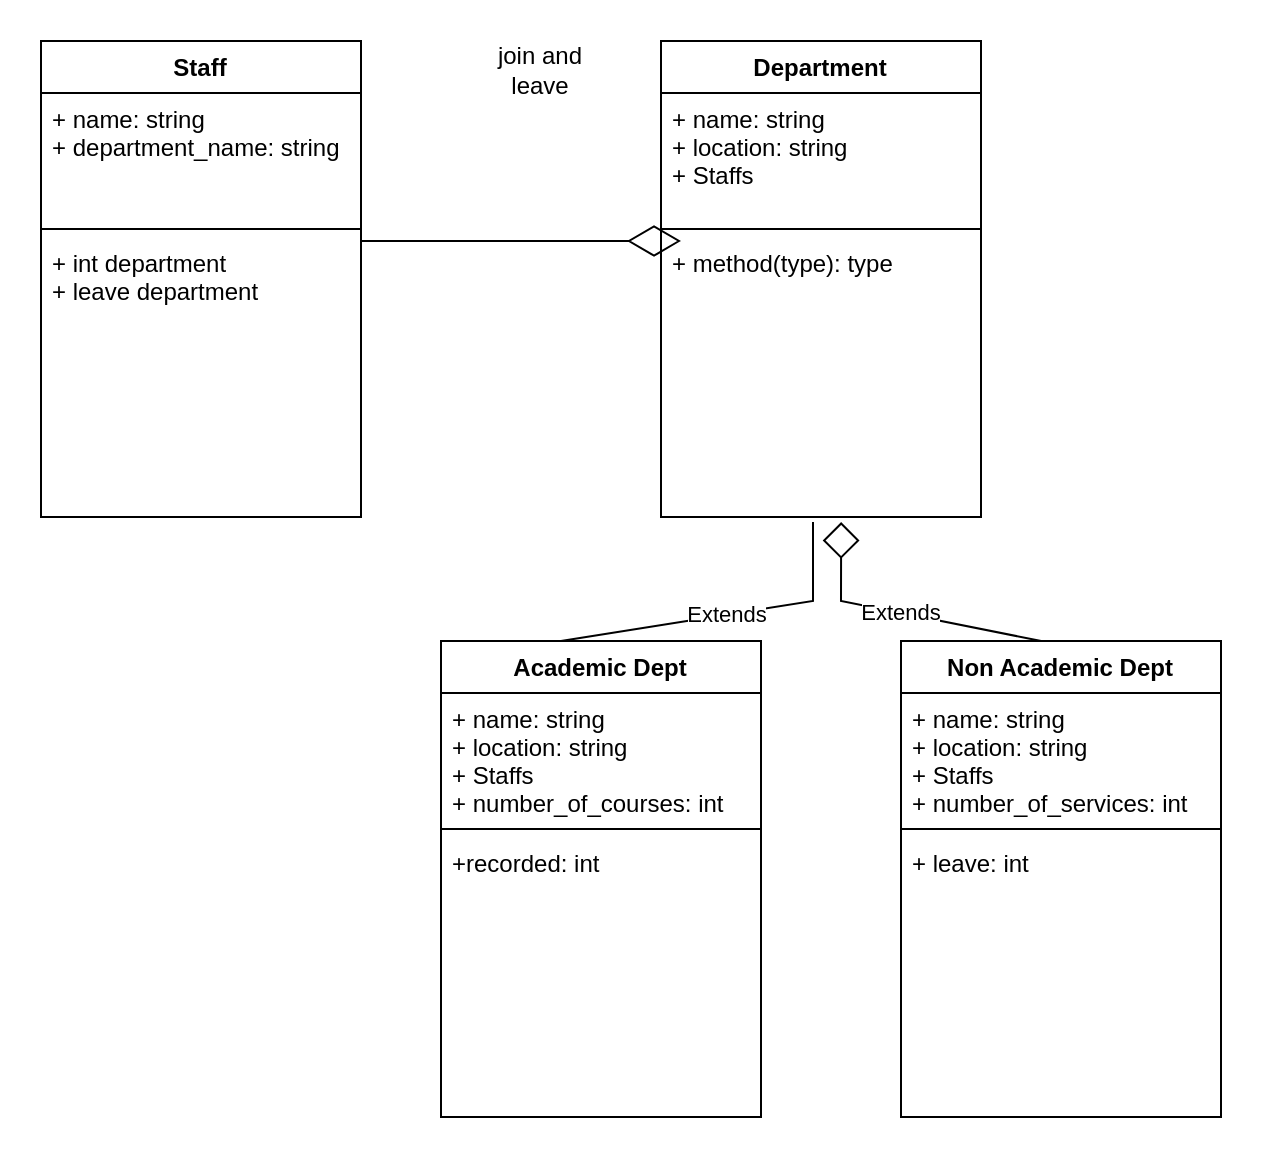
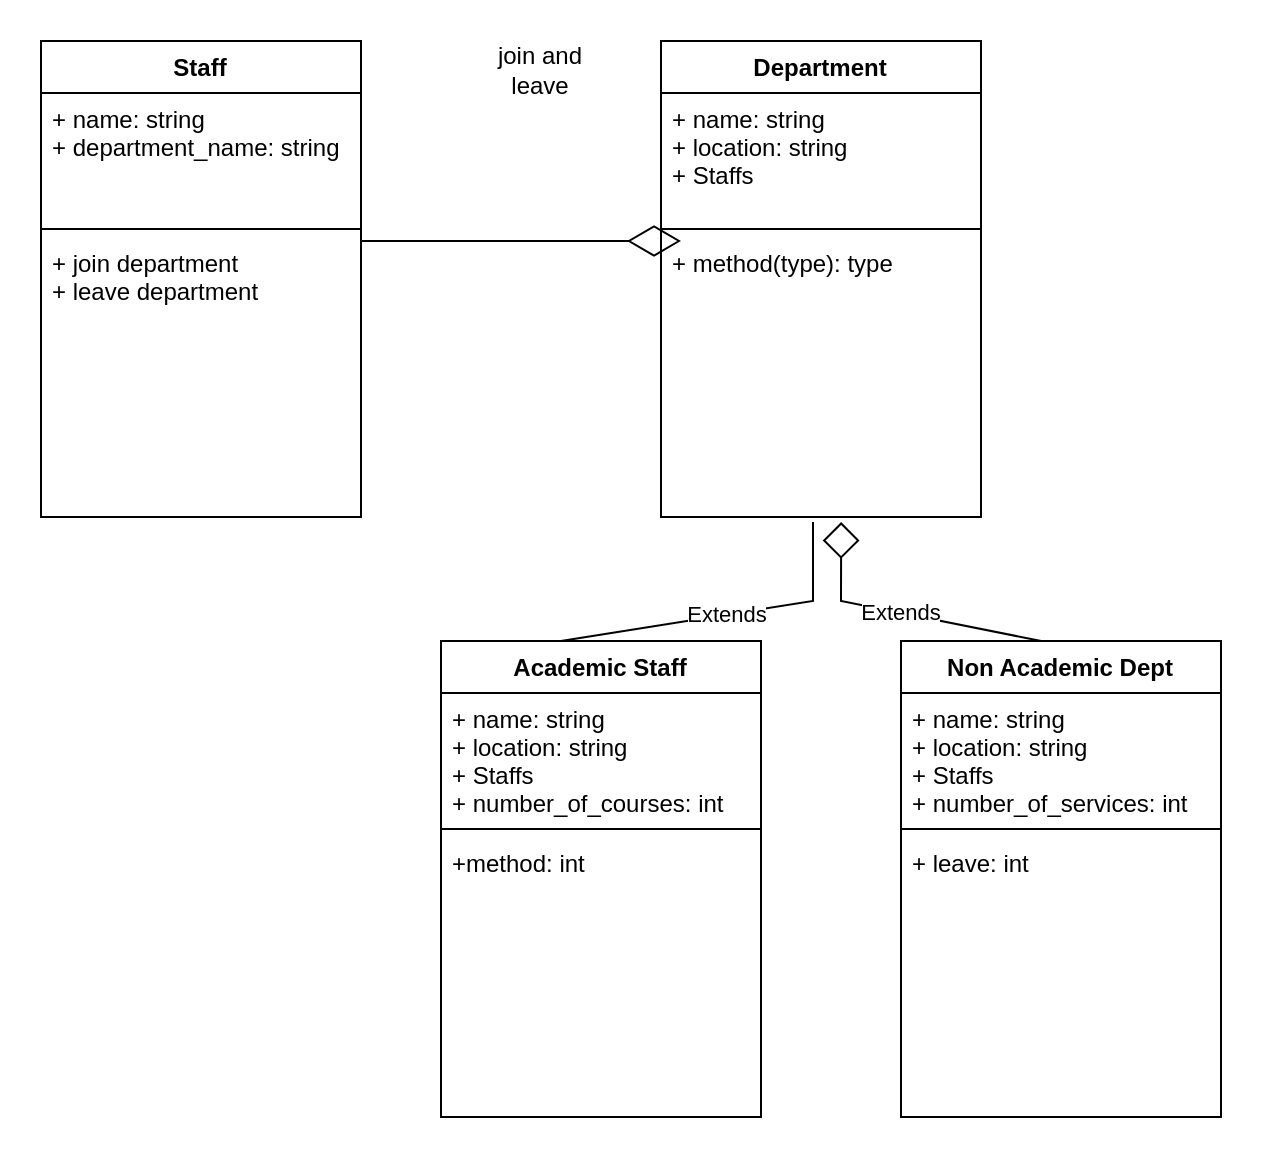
(150, 264) -> (157, 264)
(600, 668) -> (600, 668)
(537, 864) -> (523, 864)
